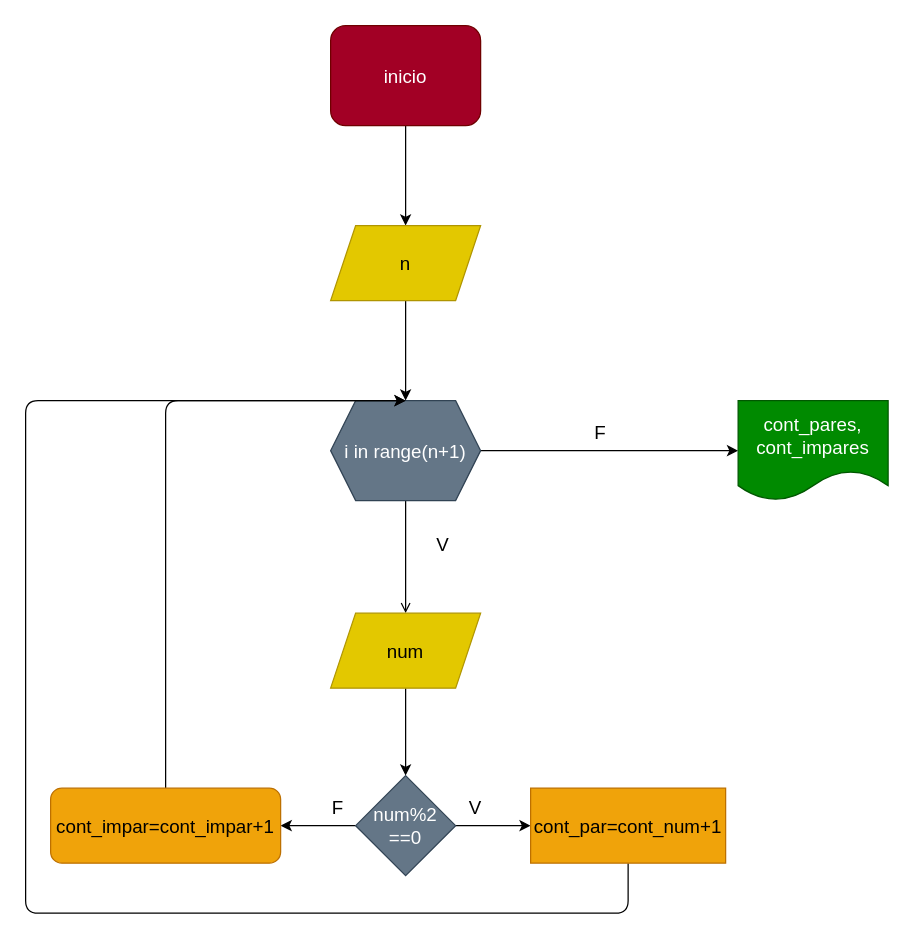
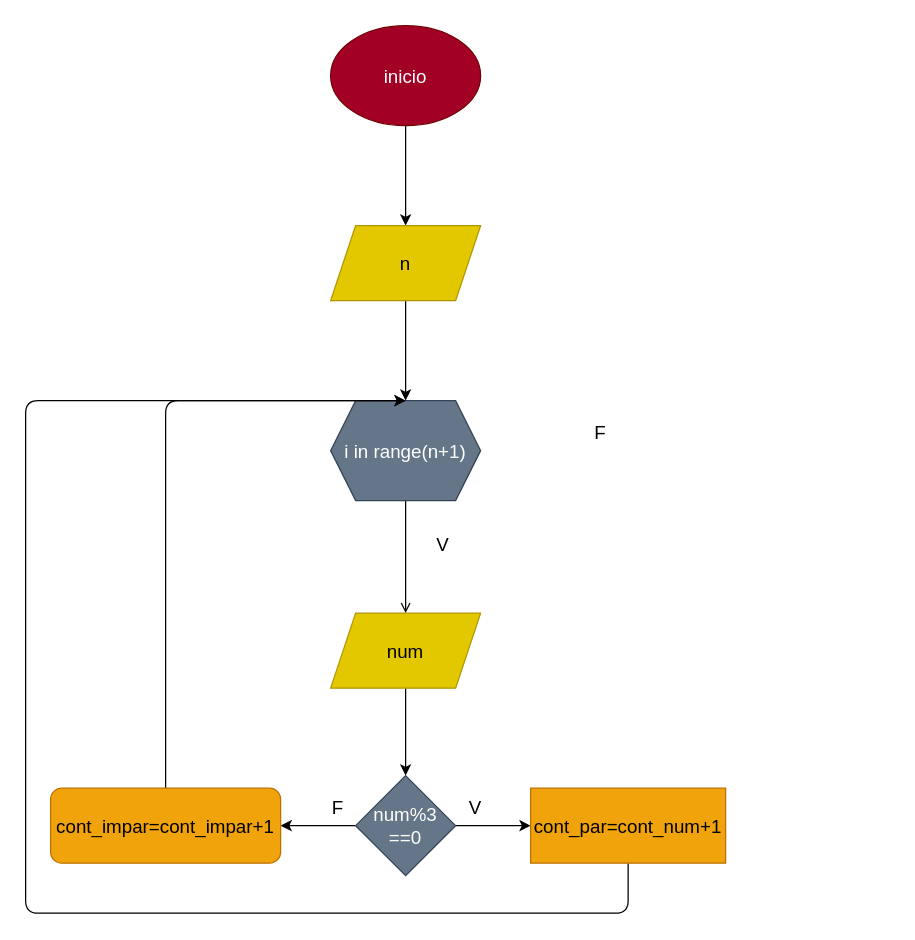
(406, 76) -> (406, 76)
(605, 451) -> none
(813, 451) -> none
(406, 826) -> (406, 826)
